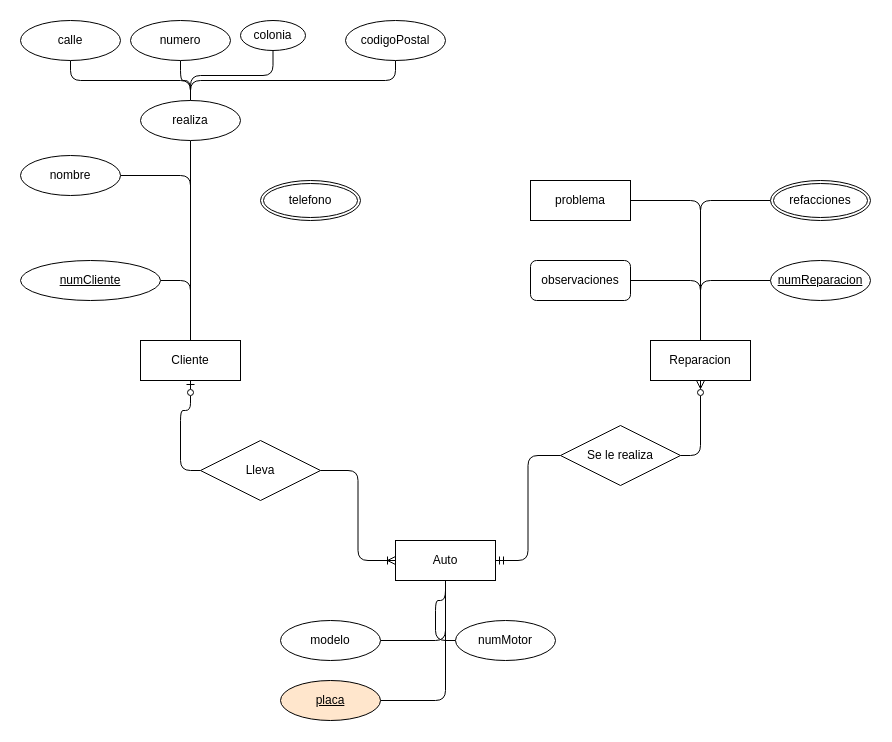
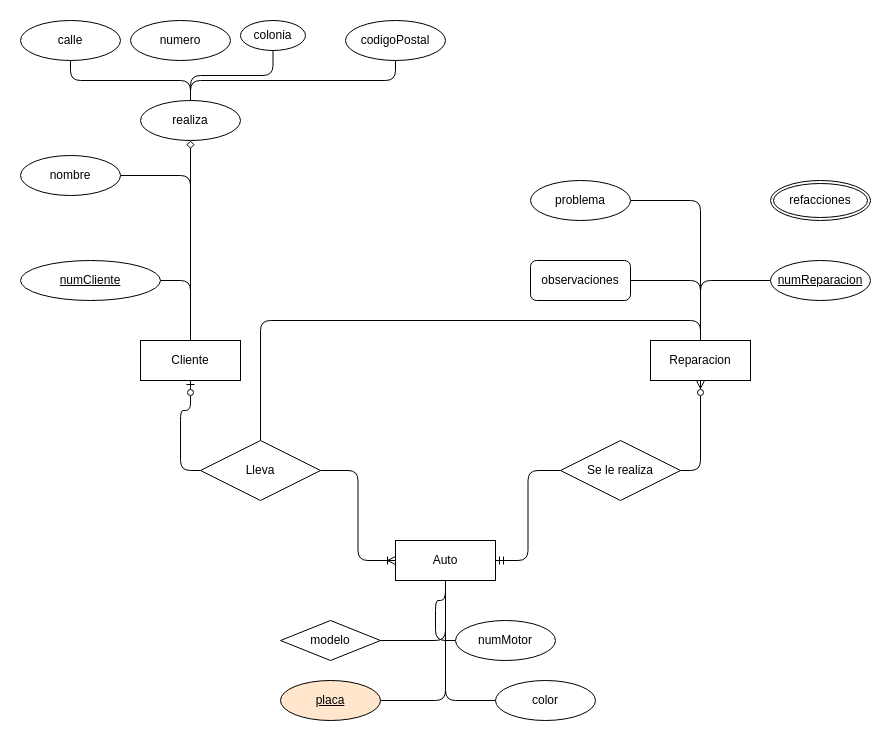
(181, 69) -> none
(191, 145) -> (191, 149)
(311, 201) -> none
(581, 201) -> (581, 201)
(738, 201) -> (424, 321)
(621, 456) -> (621, 471)
(331, 641) -> (331, 641)
none -> (472, 701)
none -> (546, 701)
